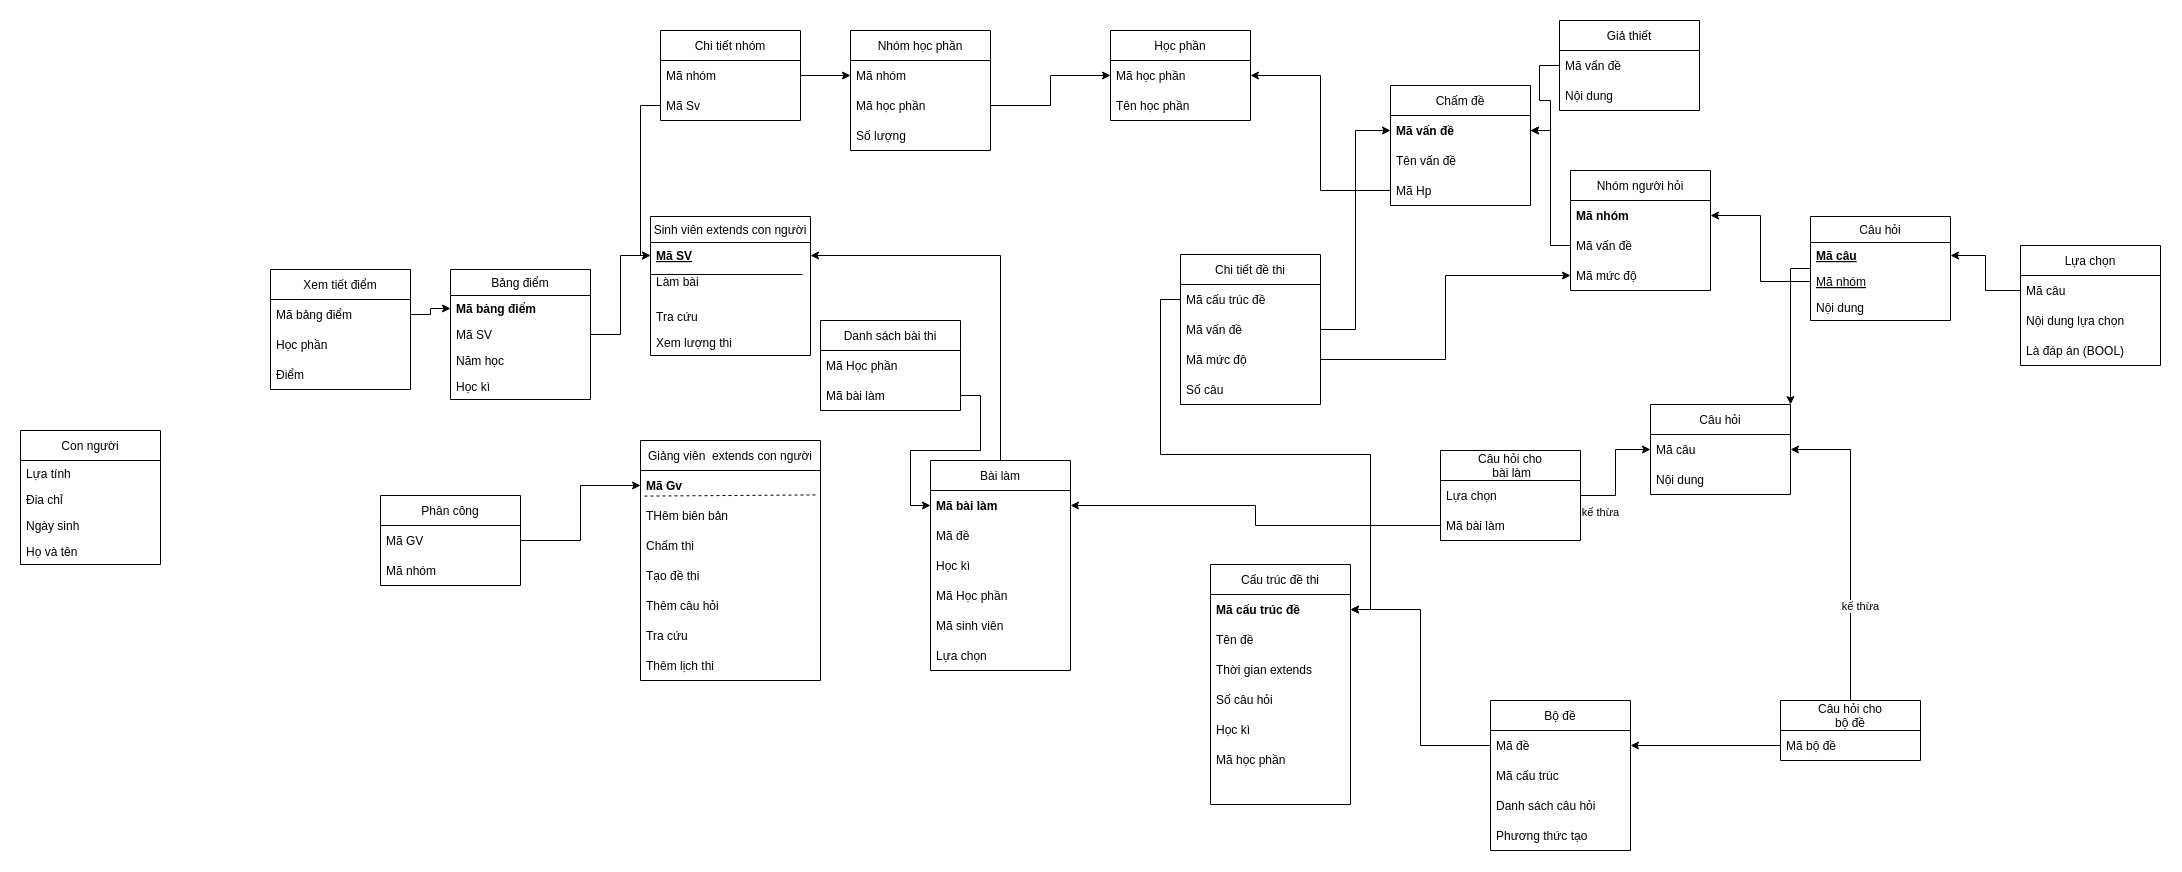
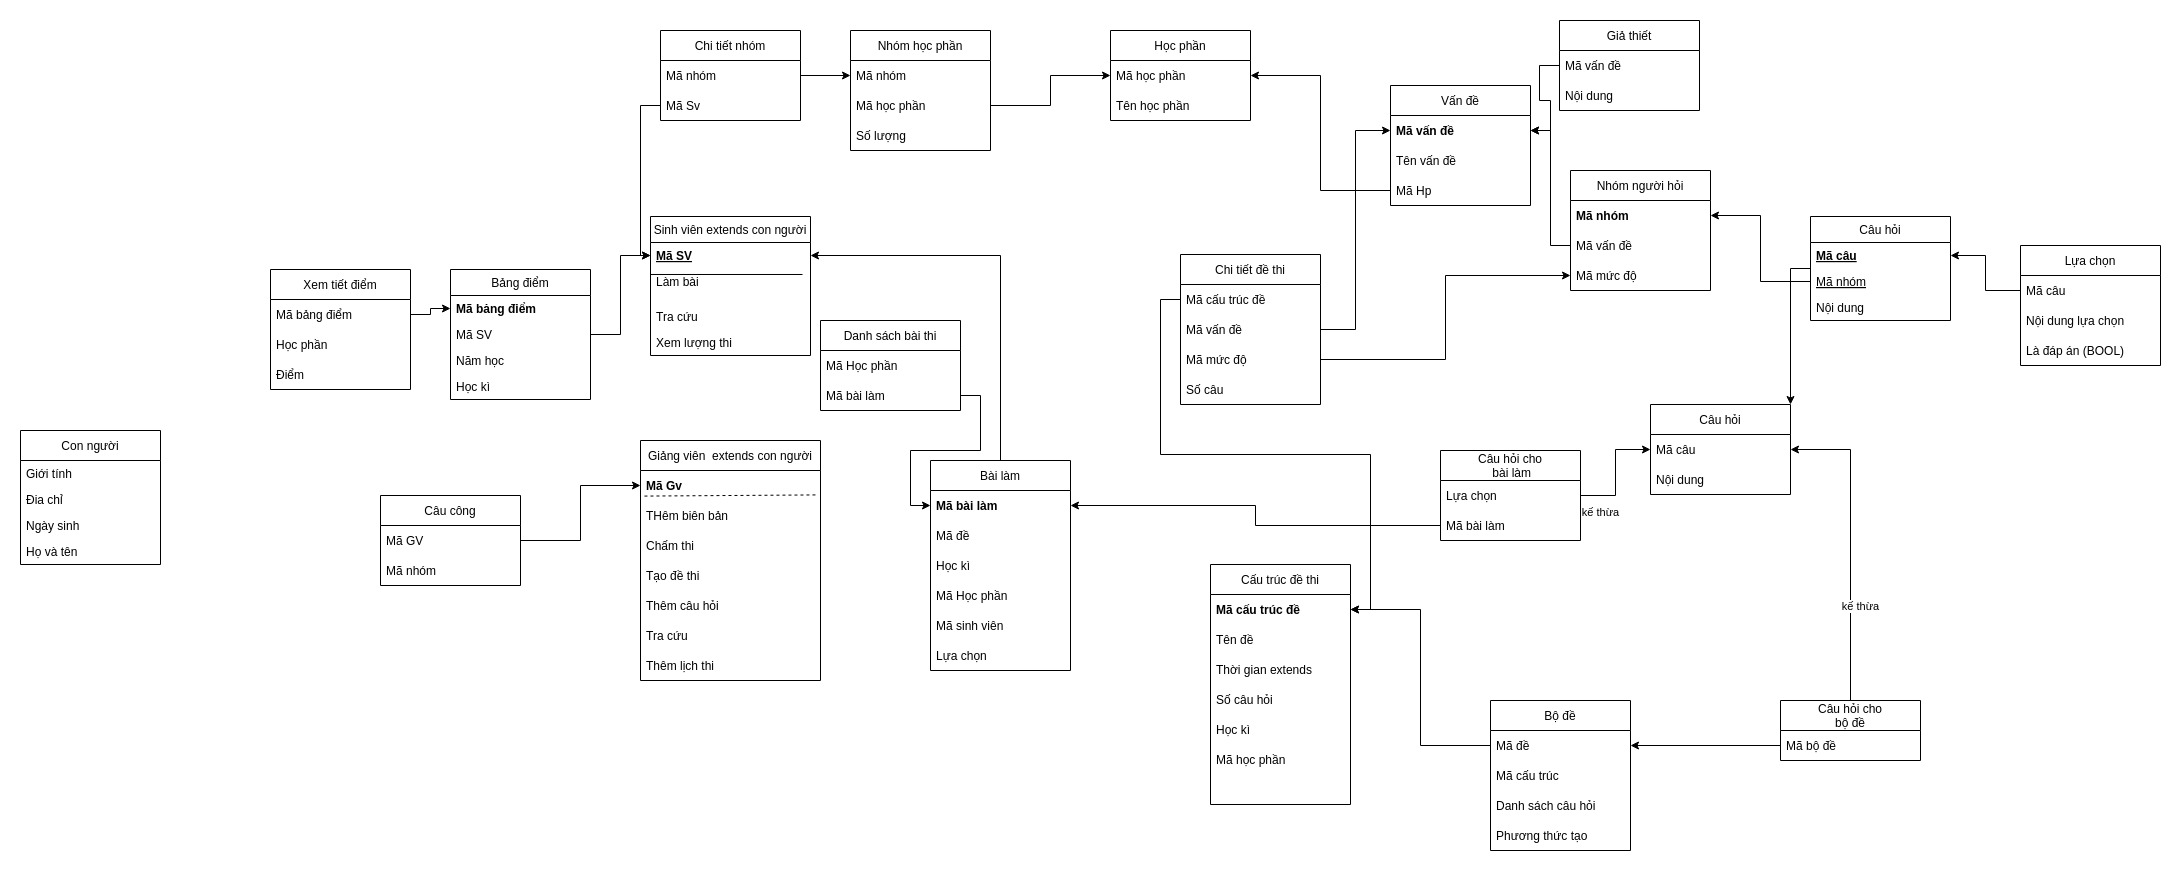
(1460, 101) -> (1460, 101)
(51, 474) -> (52, 474)
(450, 511) -> (450, 511)
